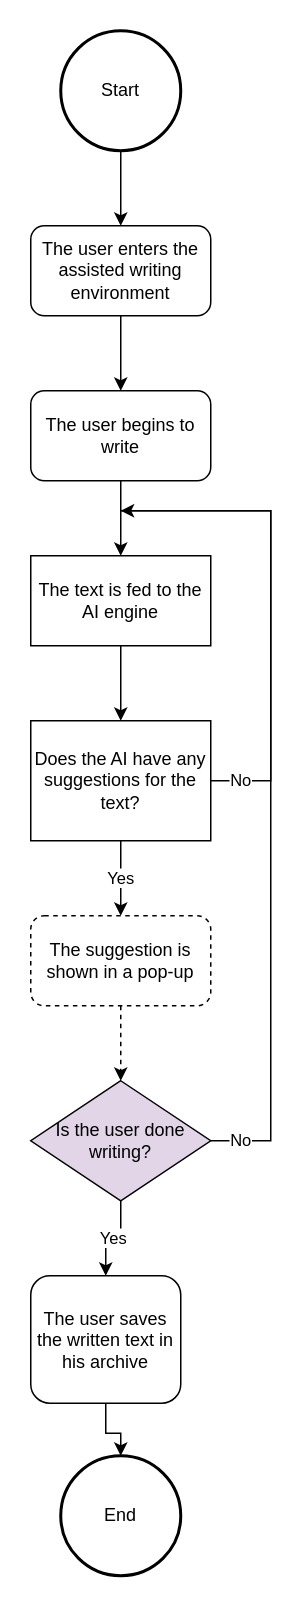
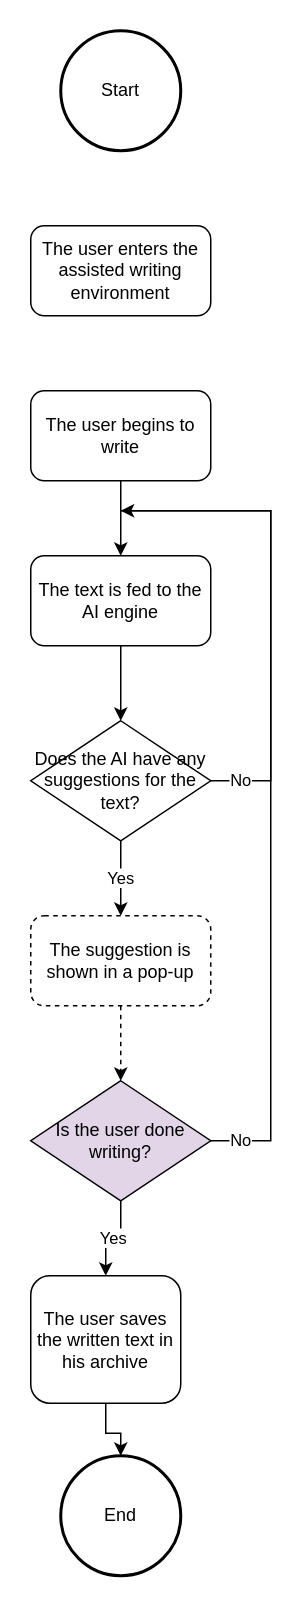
(121, 183) -> none
(121, 348) -> none
(121, 601) -> (121, 601)
(121, 781) -> (121, 781)
